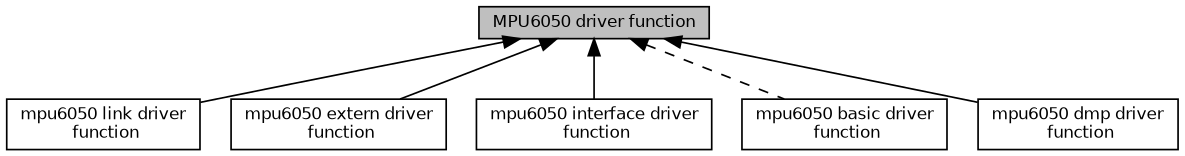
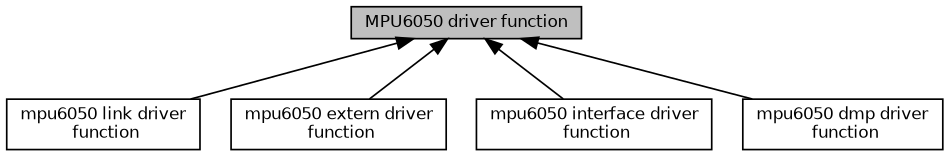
(844, 124) -> none
